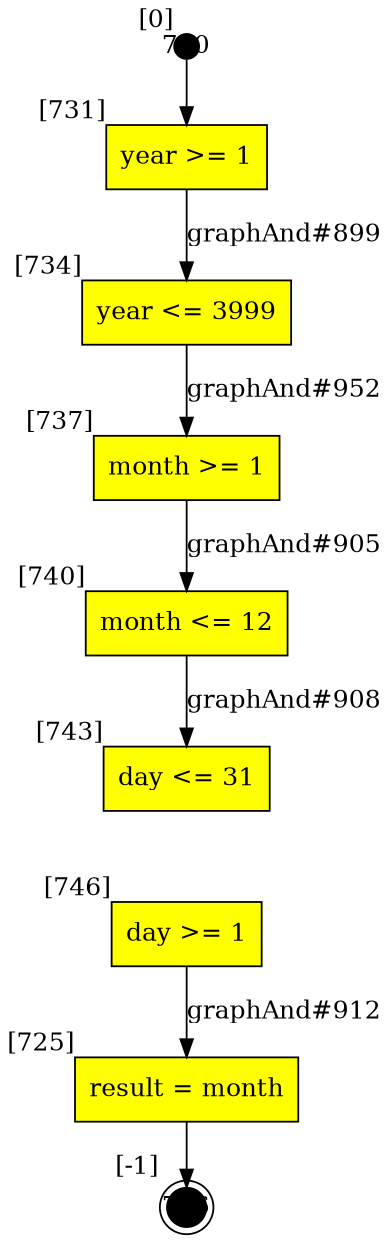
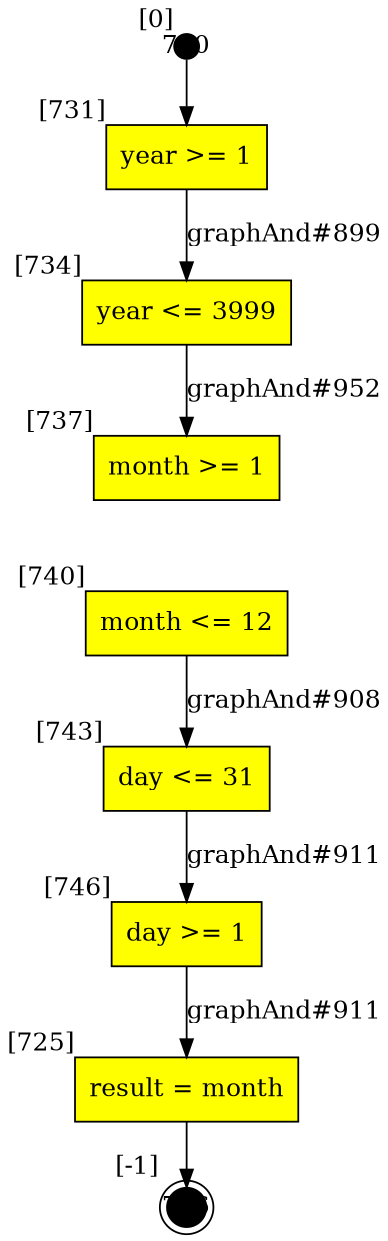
(187, 537) -> none
none -> (187, 847)
(284, 1012) -> (284, 1012)
